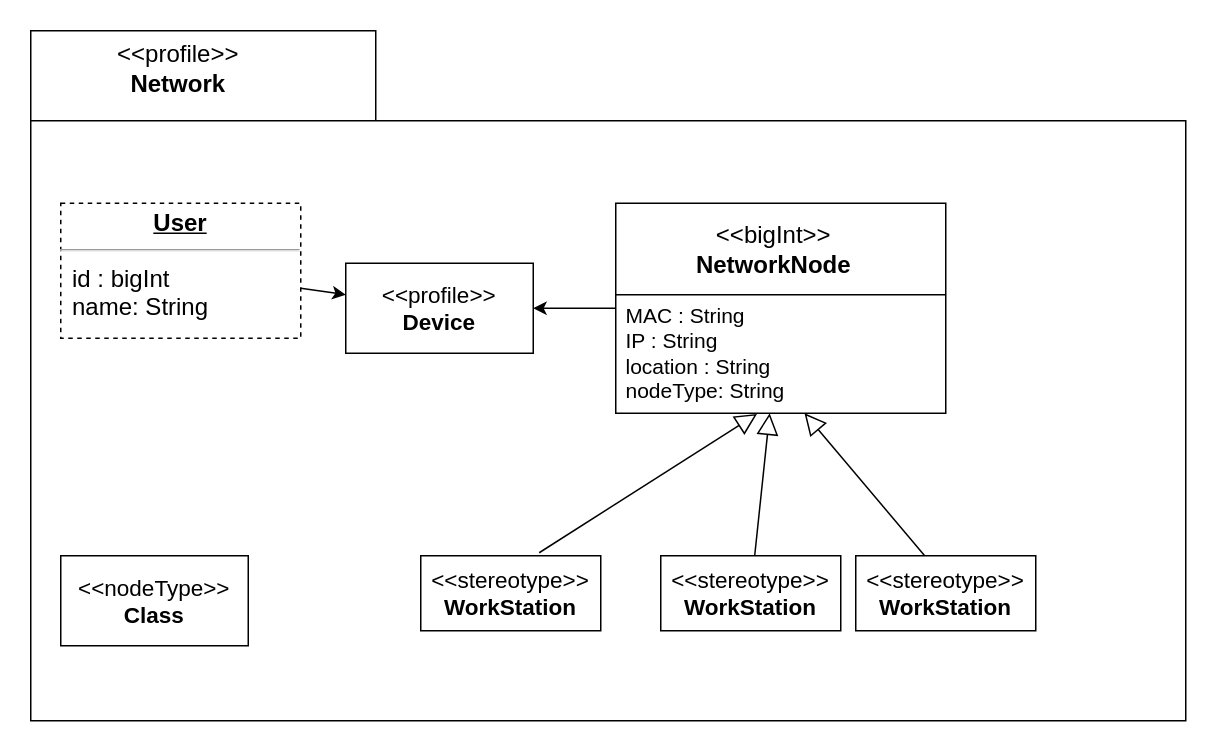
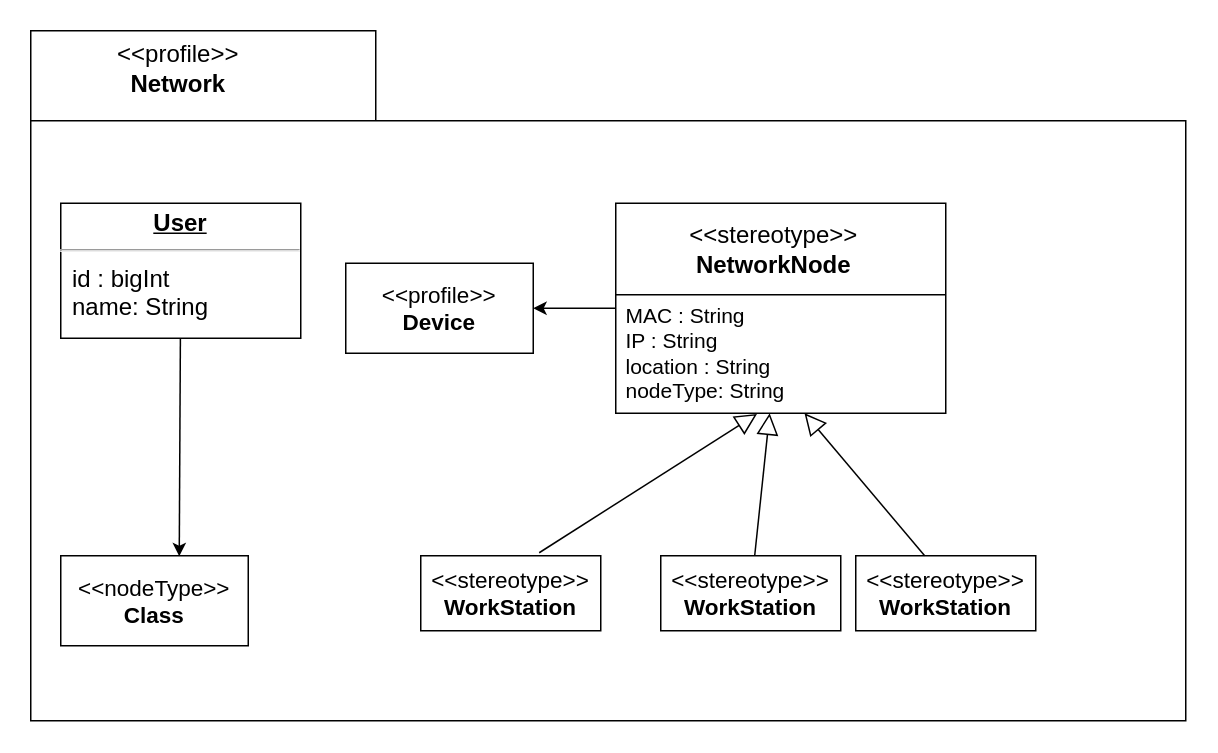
(774, 250) -> (774, 250)
(181, 271) -> (181, 271)
(318, 291) -> (180, 442)
